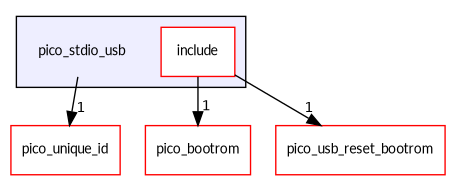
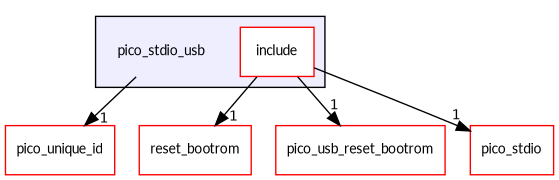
(198, 150) -> (195, 150)
none -> (512, 150)
